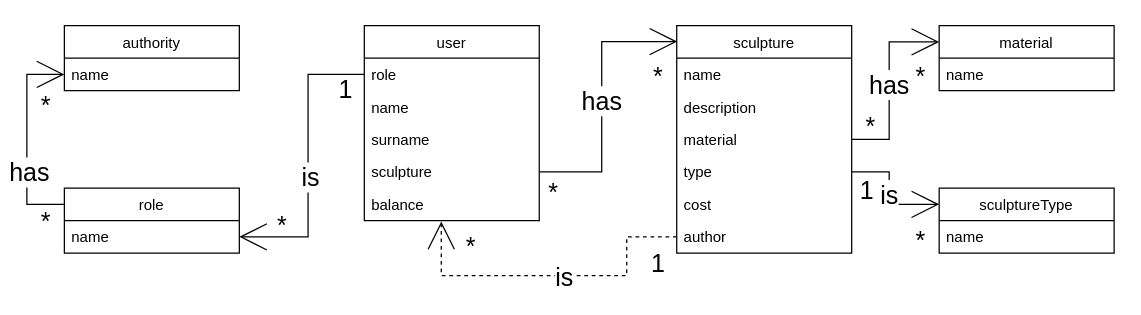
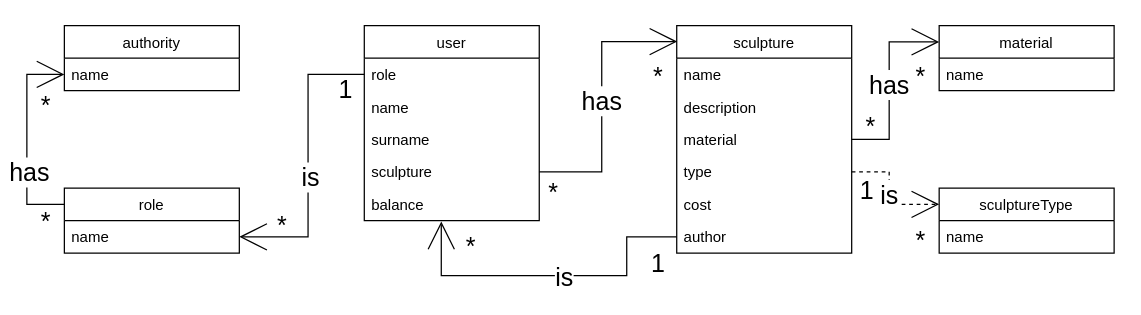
(875, 172) -> (875, 172)
(473, 276) -> (473, 276)
